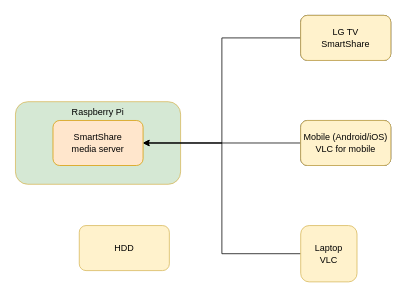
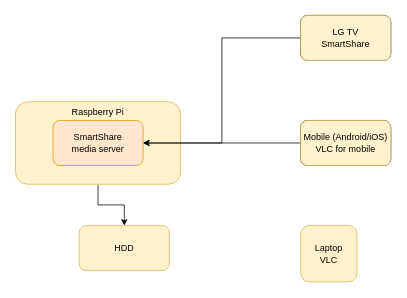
(98, 112) -> (98, 112)
none -> (124, 211)
(222, 238) -> none
